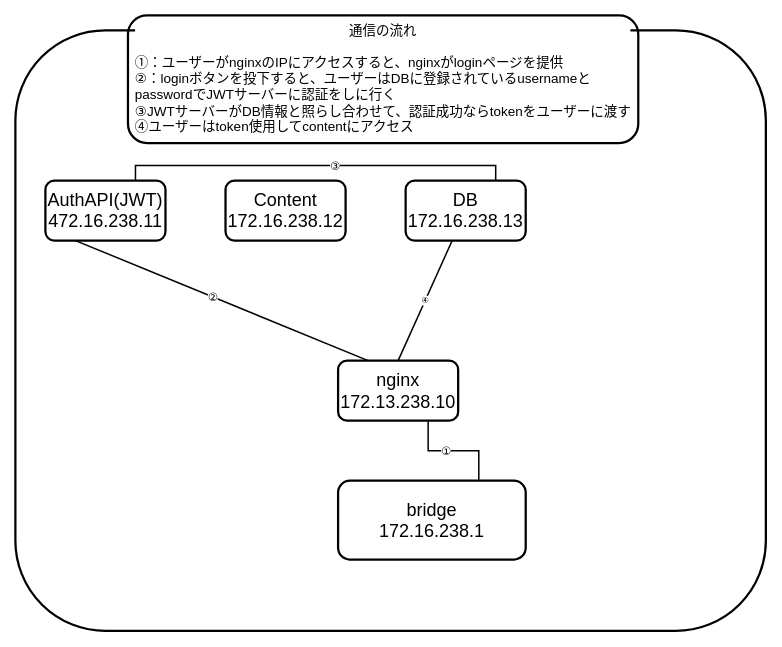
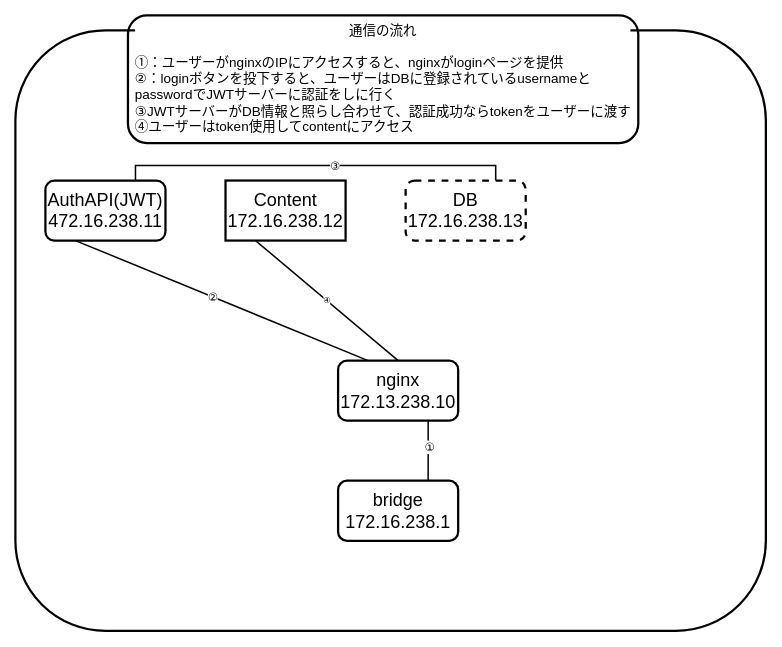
(285, 210) -> (285, 210)
(465, 210) -> (465, 210)
(425, 301) -> (327, 300)
(432, 520) -> (398, 510)
